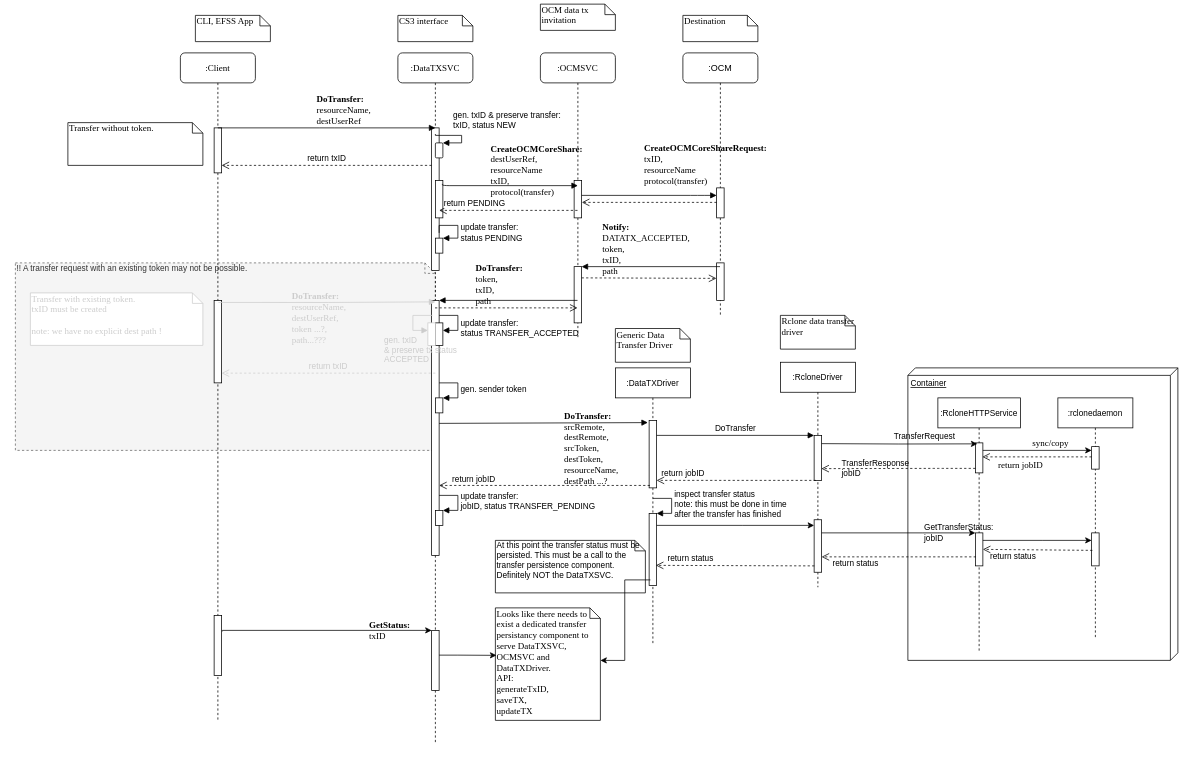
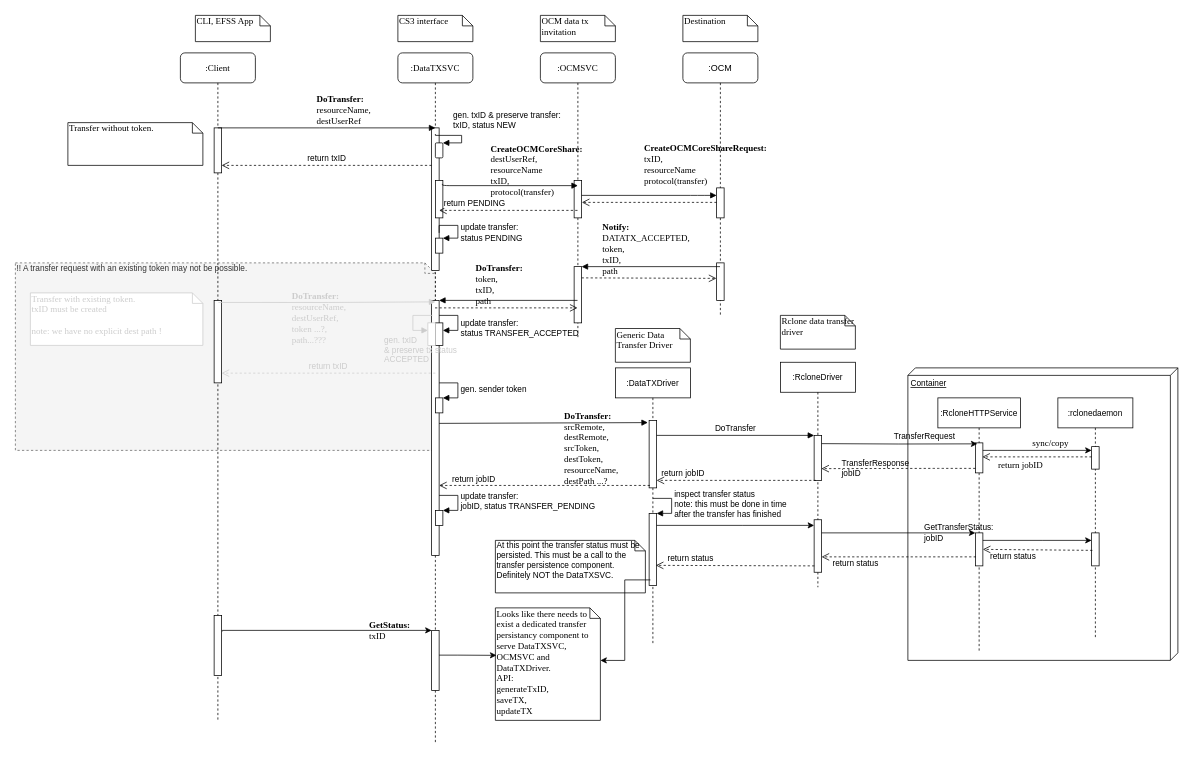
(578, 17) -> (578, 29)
